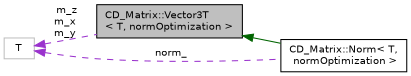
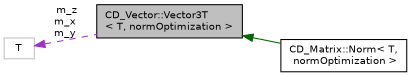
(170, 21) -> (170, 21)
(163, 61) -> none
